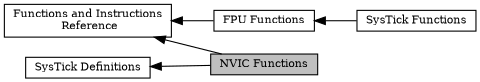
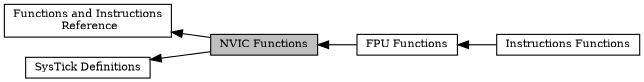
(198, 21) -> (343, 45)
(416, 21) -> (568, 45)
